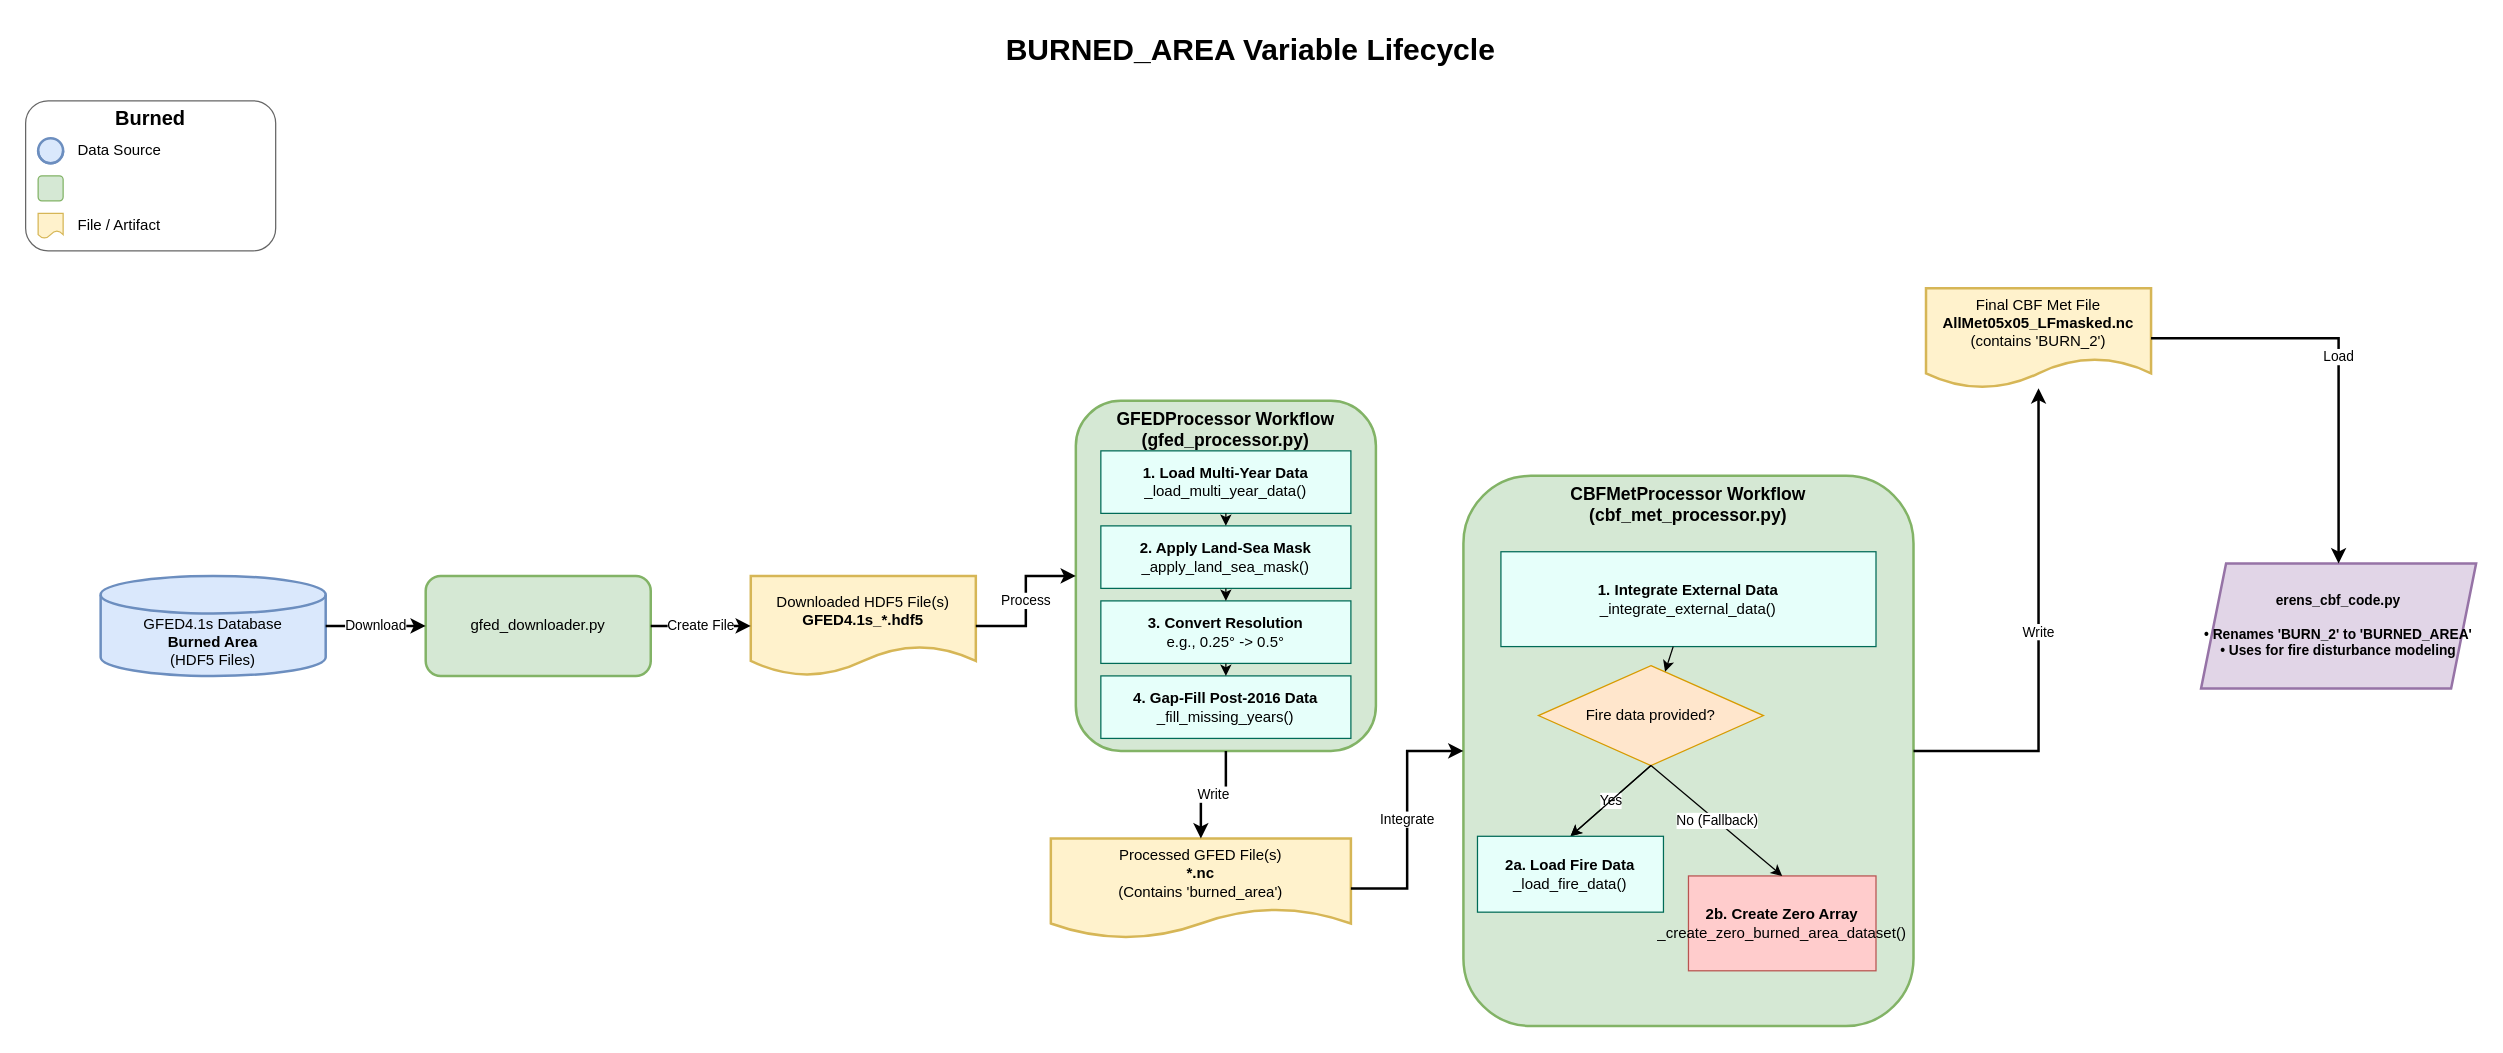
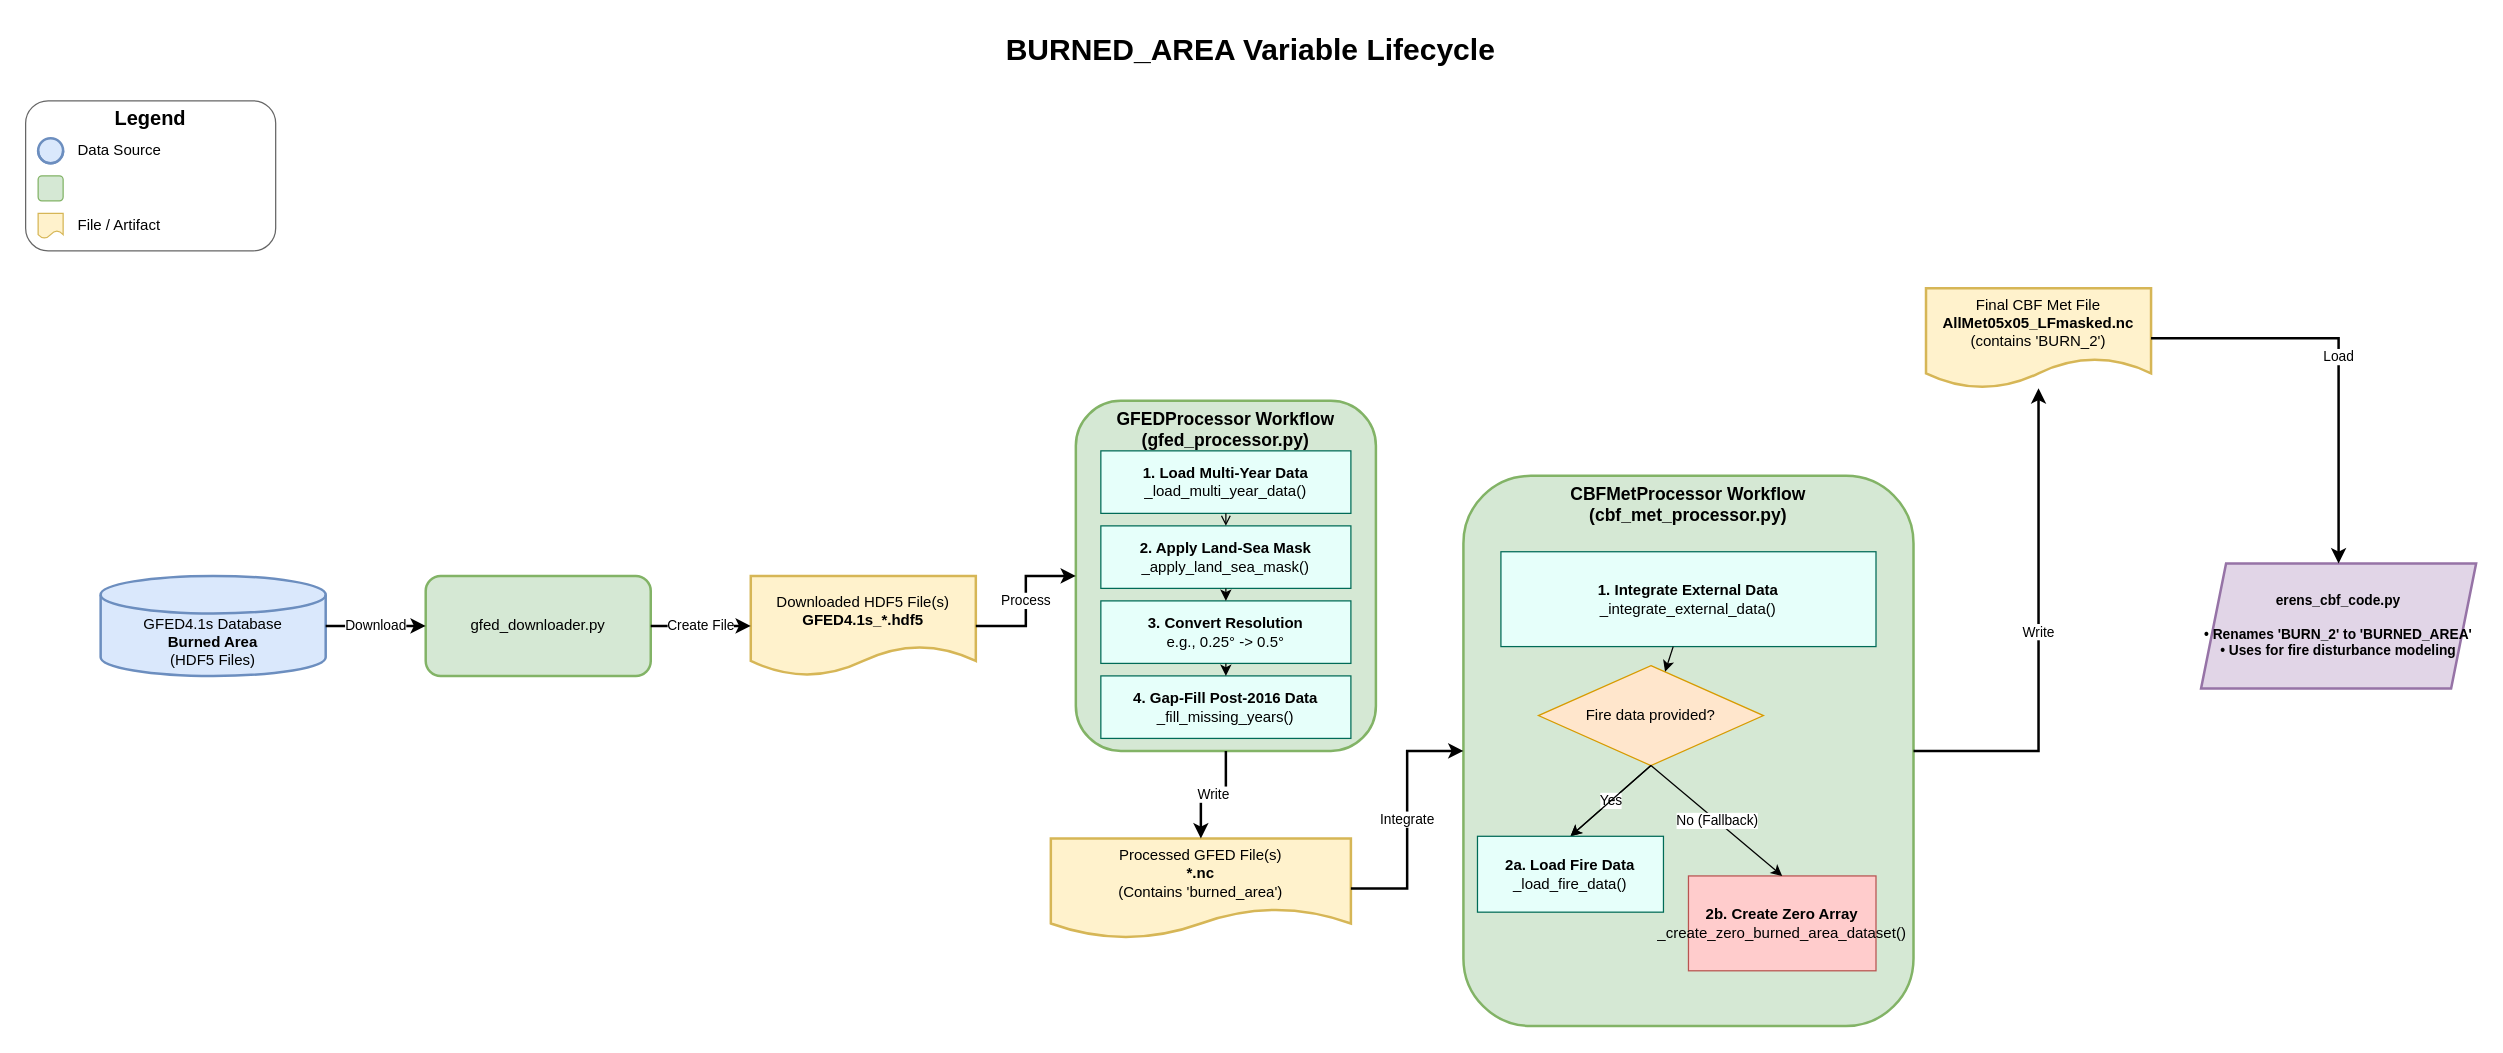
(151, 118) -> (151, 118)
(1226, 515) -> (1226, 517)
